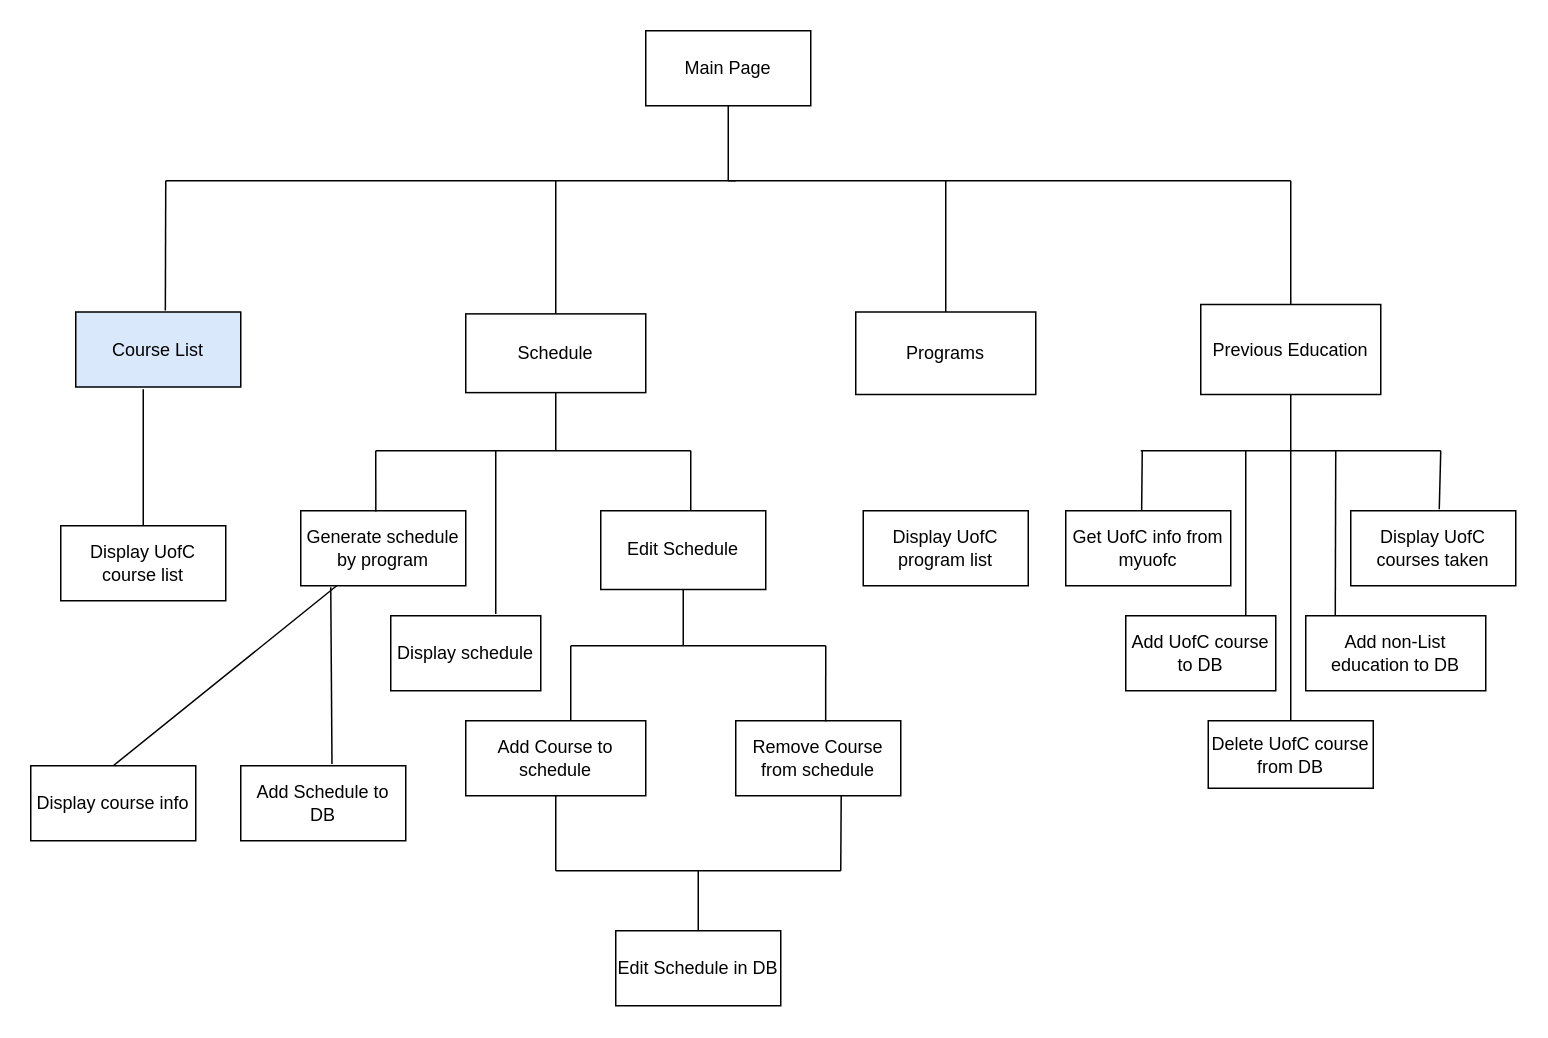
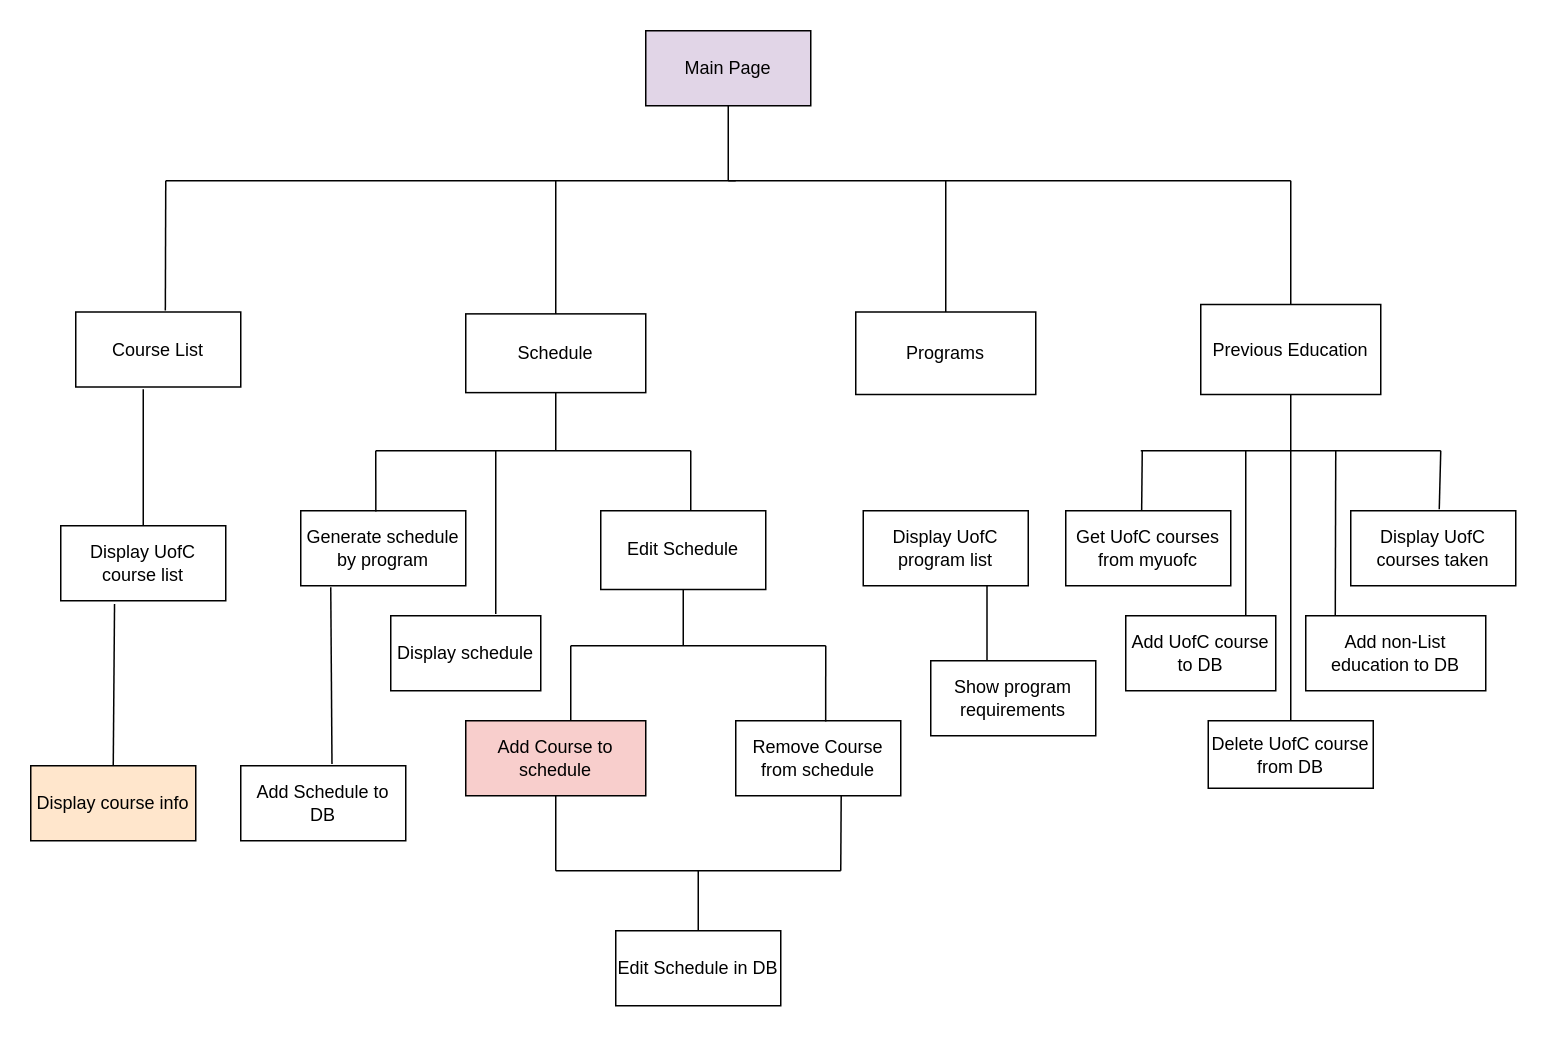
(728, 68) -> (728, 68)
(158, 350) -> (158, 350)
(1148, 548) -> (1148, 548)
none -> (987, 624)
(225, 676) -> (114, 685)
none -> (1013, 698)
(556, 758) -> (556, 758)
(113, 803) -> (113, 803)
